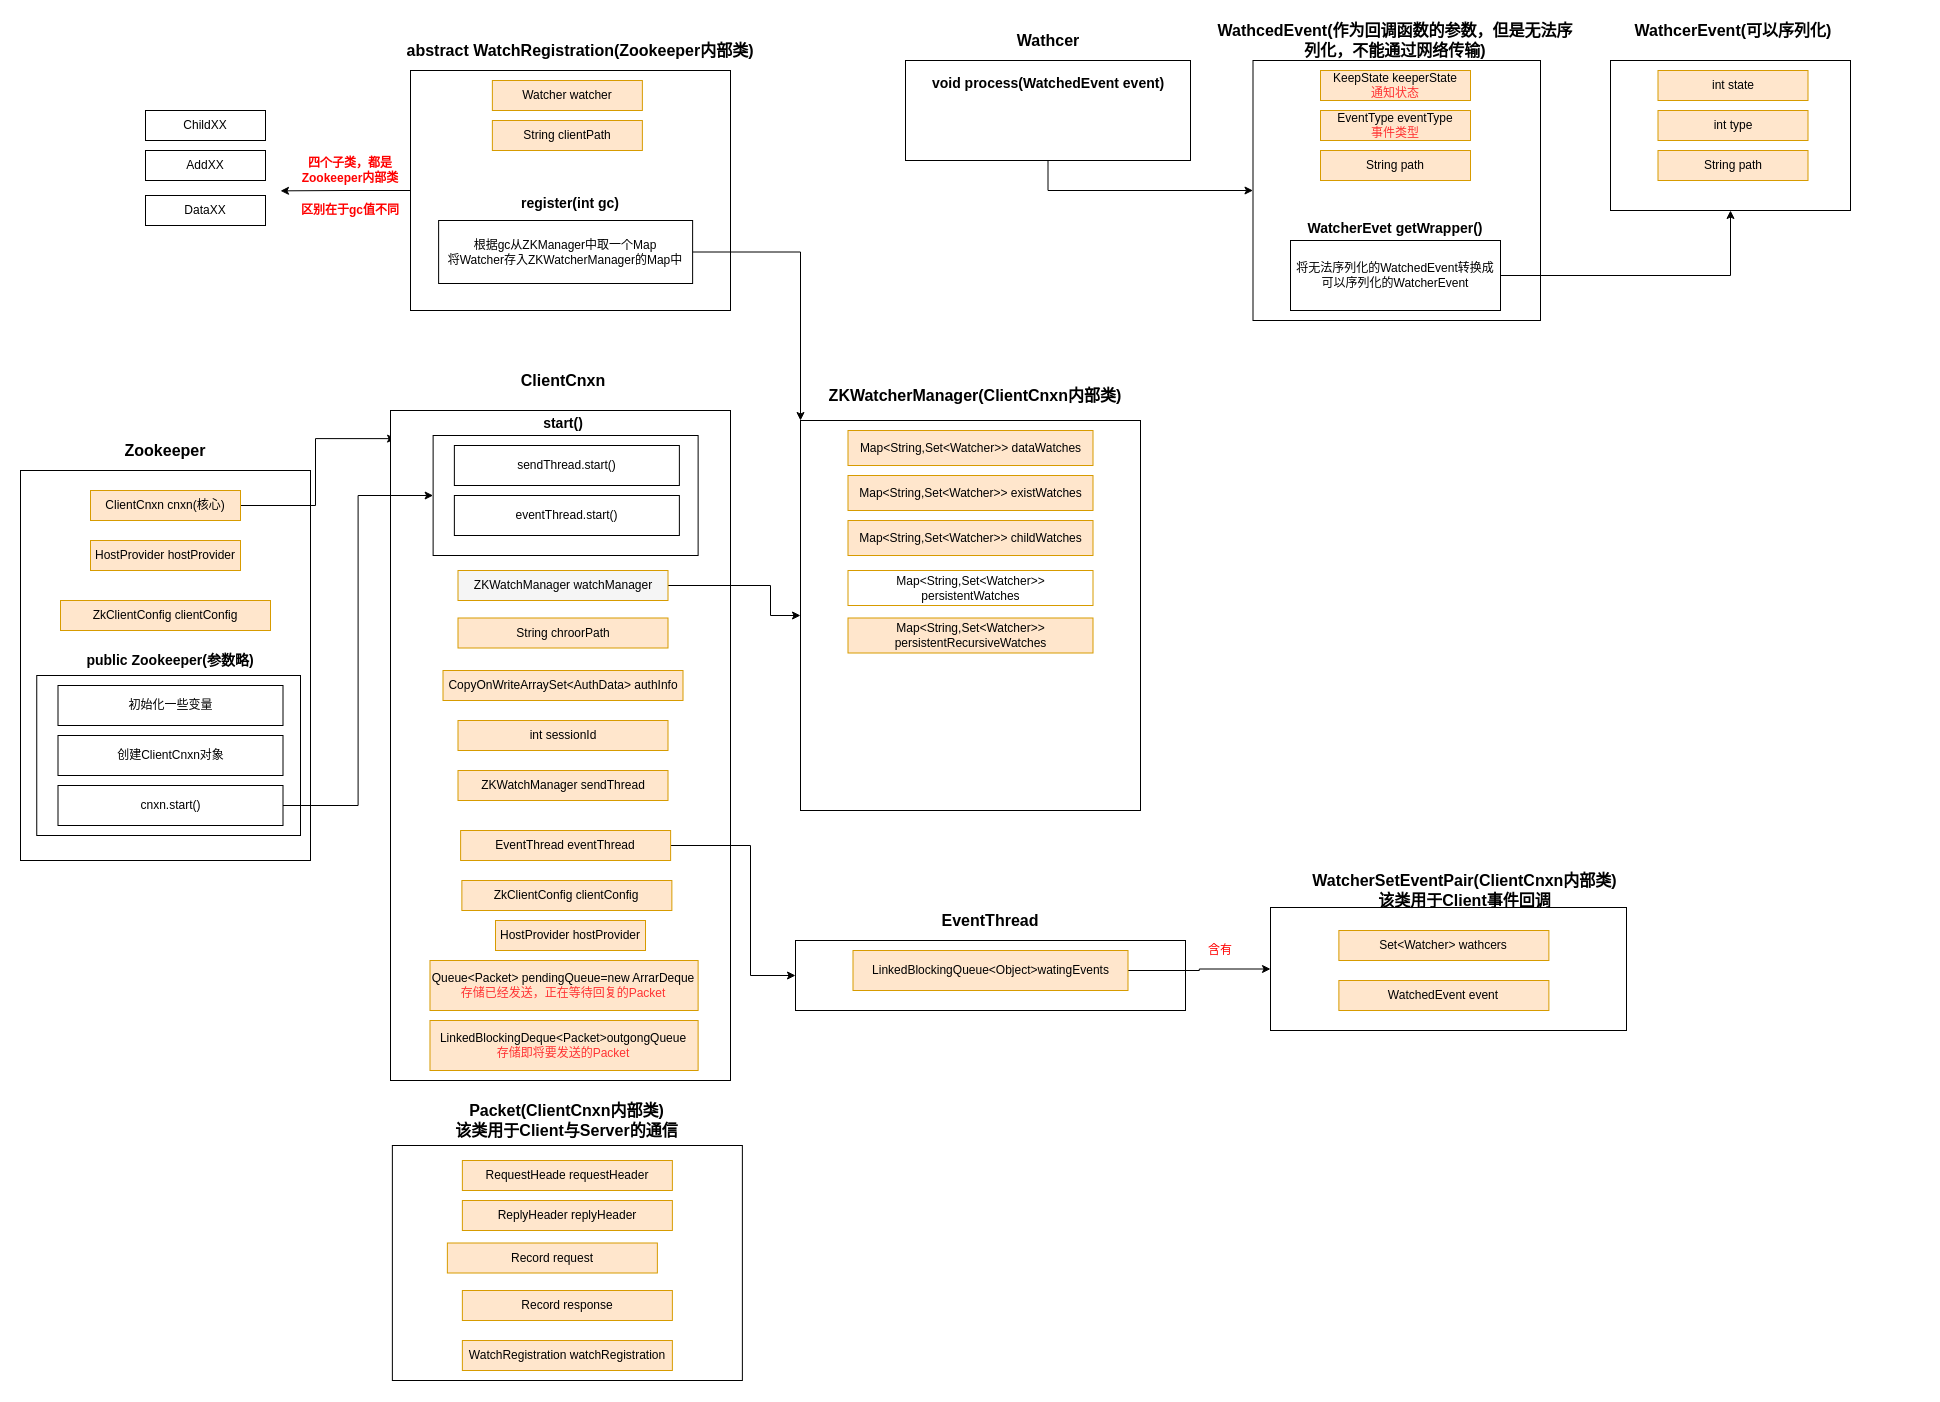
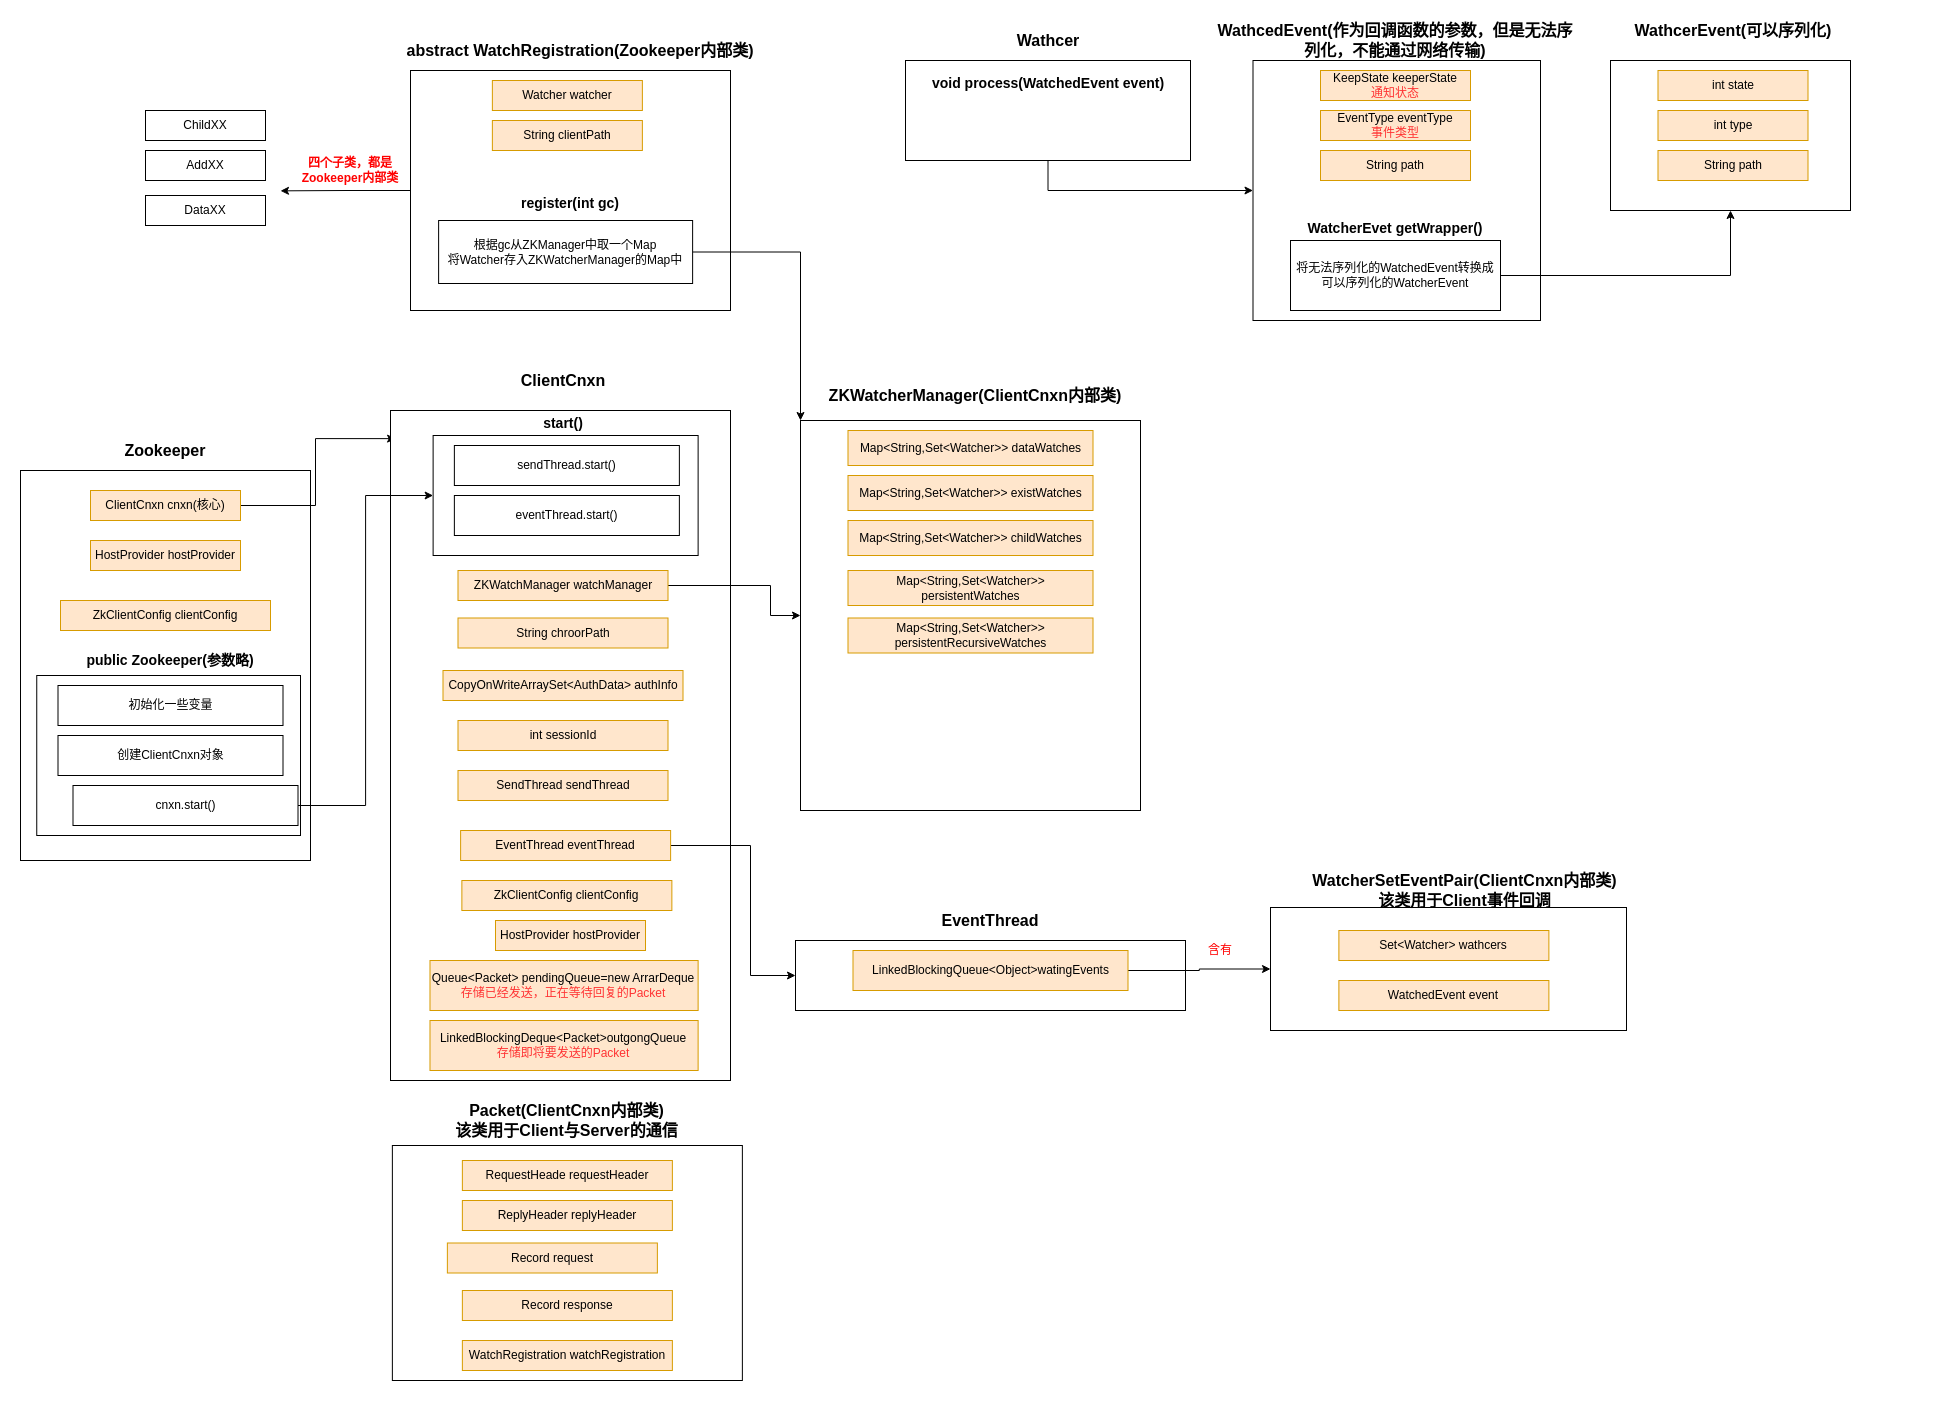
(351, 211) -> none
(563, 586) -> (563, 586)
(971, 588) -> (971, 588)
(564, 786) -> (564, 786)
(171, 806) -> (186, 806)
